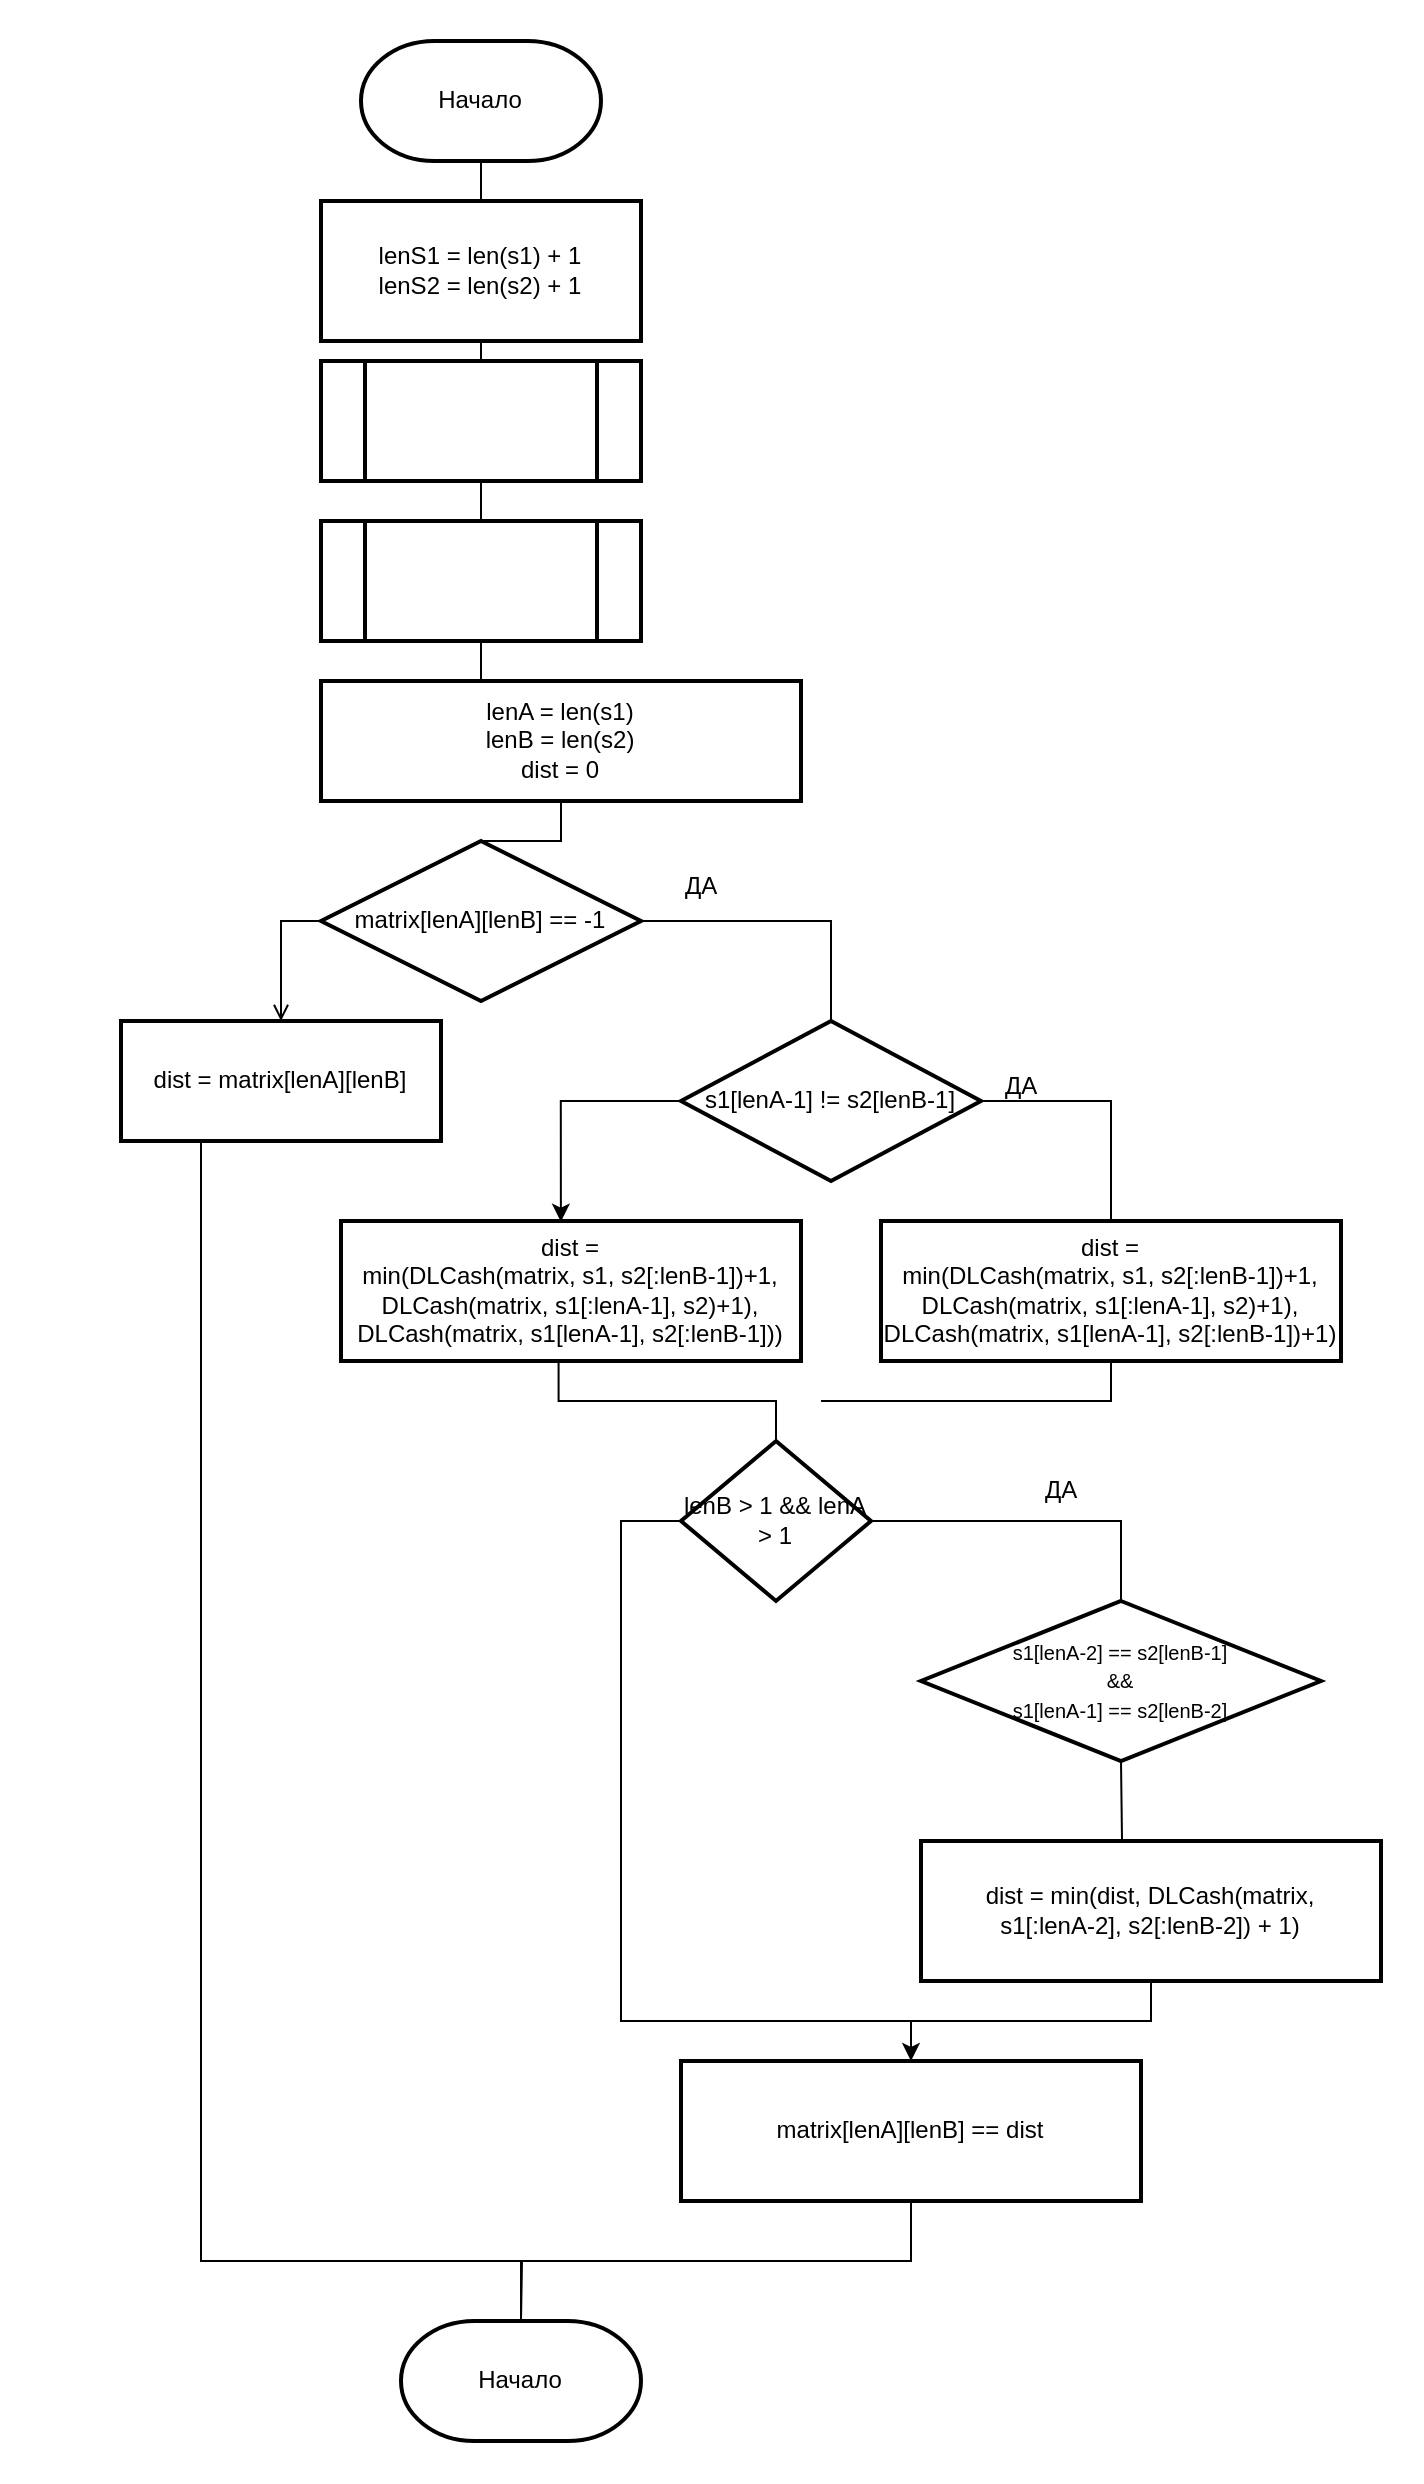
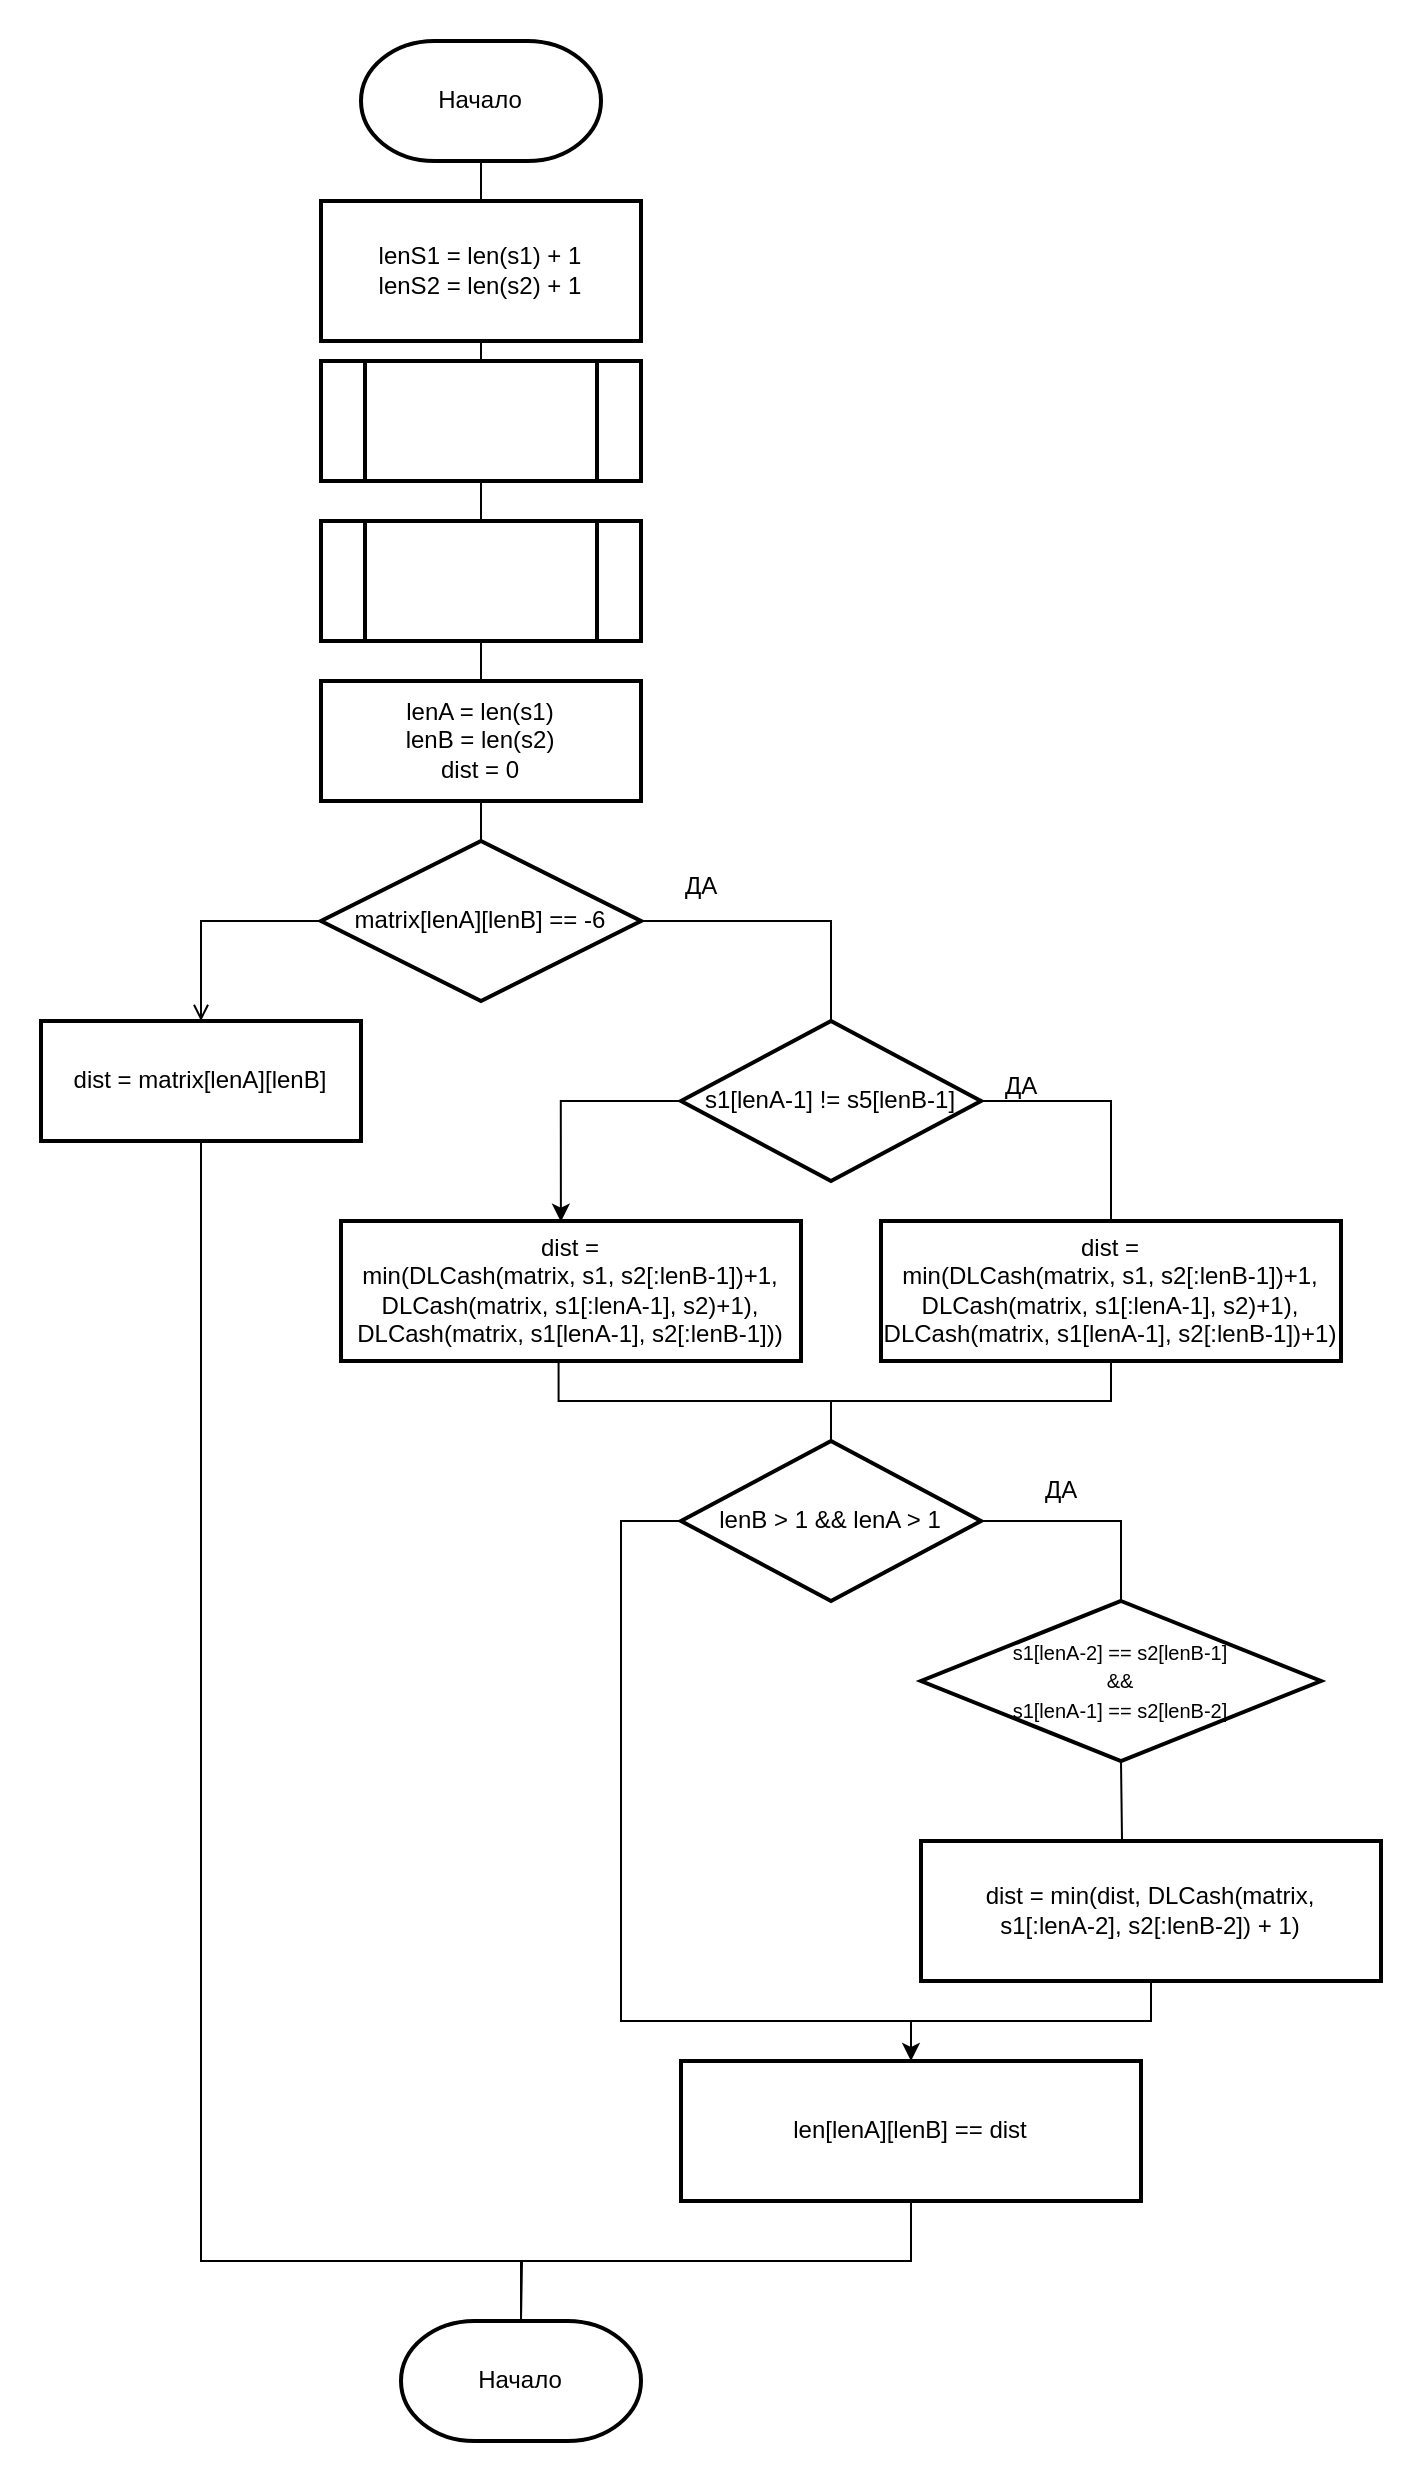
(561, 741) -> (481, 741)
(481, 921) -> (481, 921)
(281, 1081) -> (201, 1081)
(831, 1101) -> (831, 1101)
(776, 1521) -> (831, 1521)
(911, 2131) -> (911, 2131)
